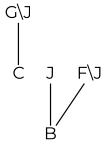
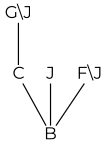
none -> (34, 105)
